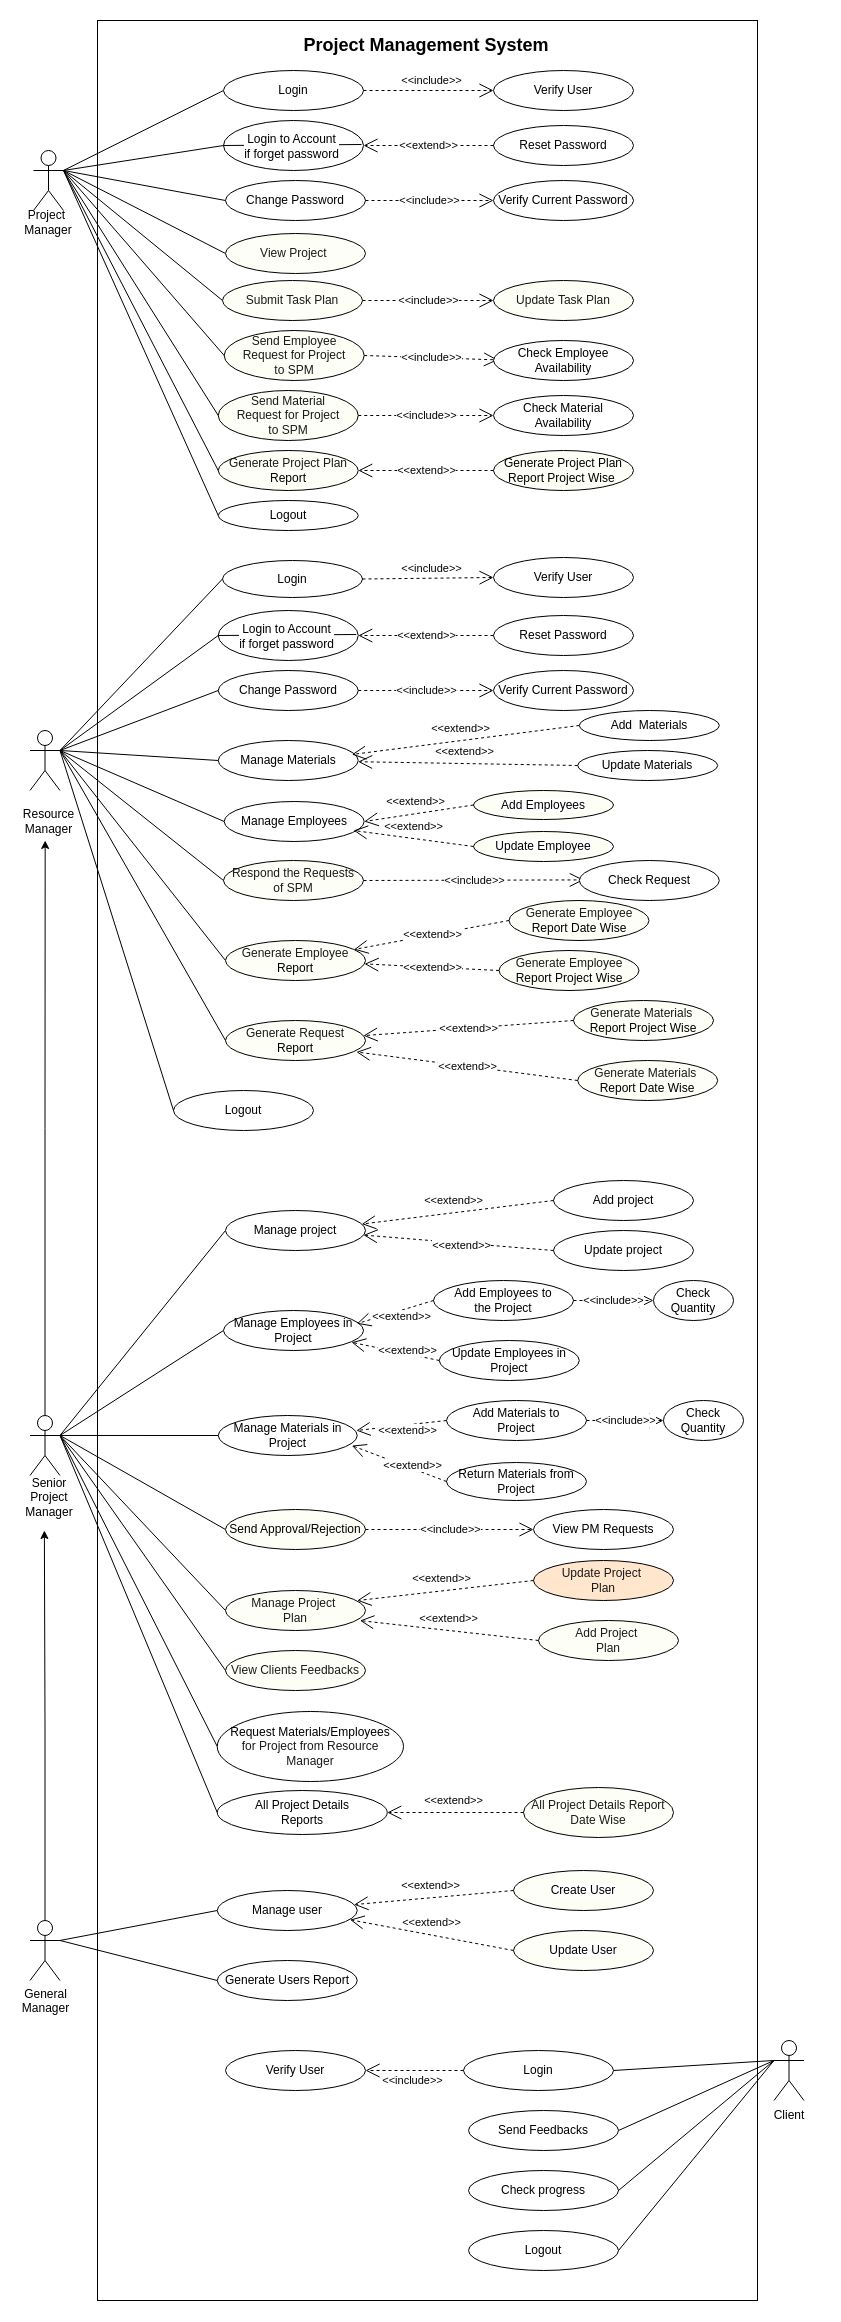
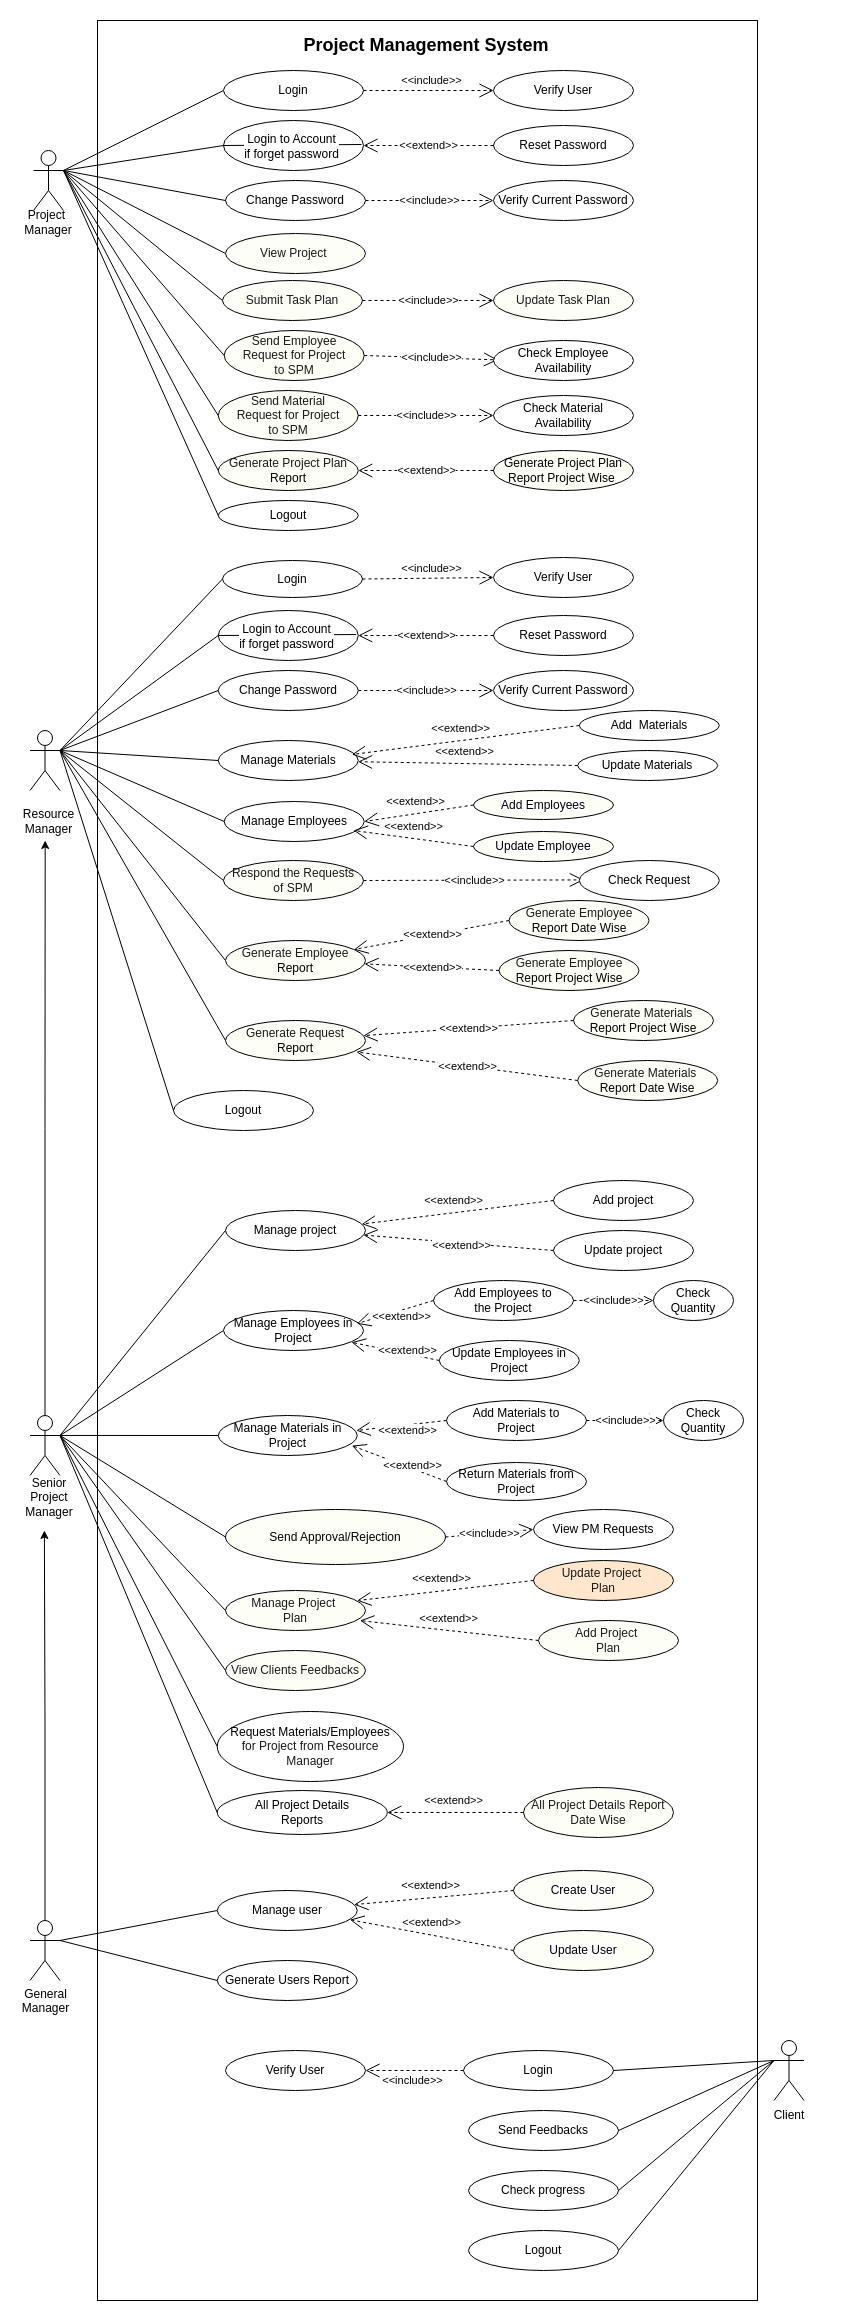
(296, 1530) -> (336, 1537)
